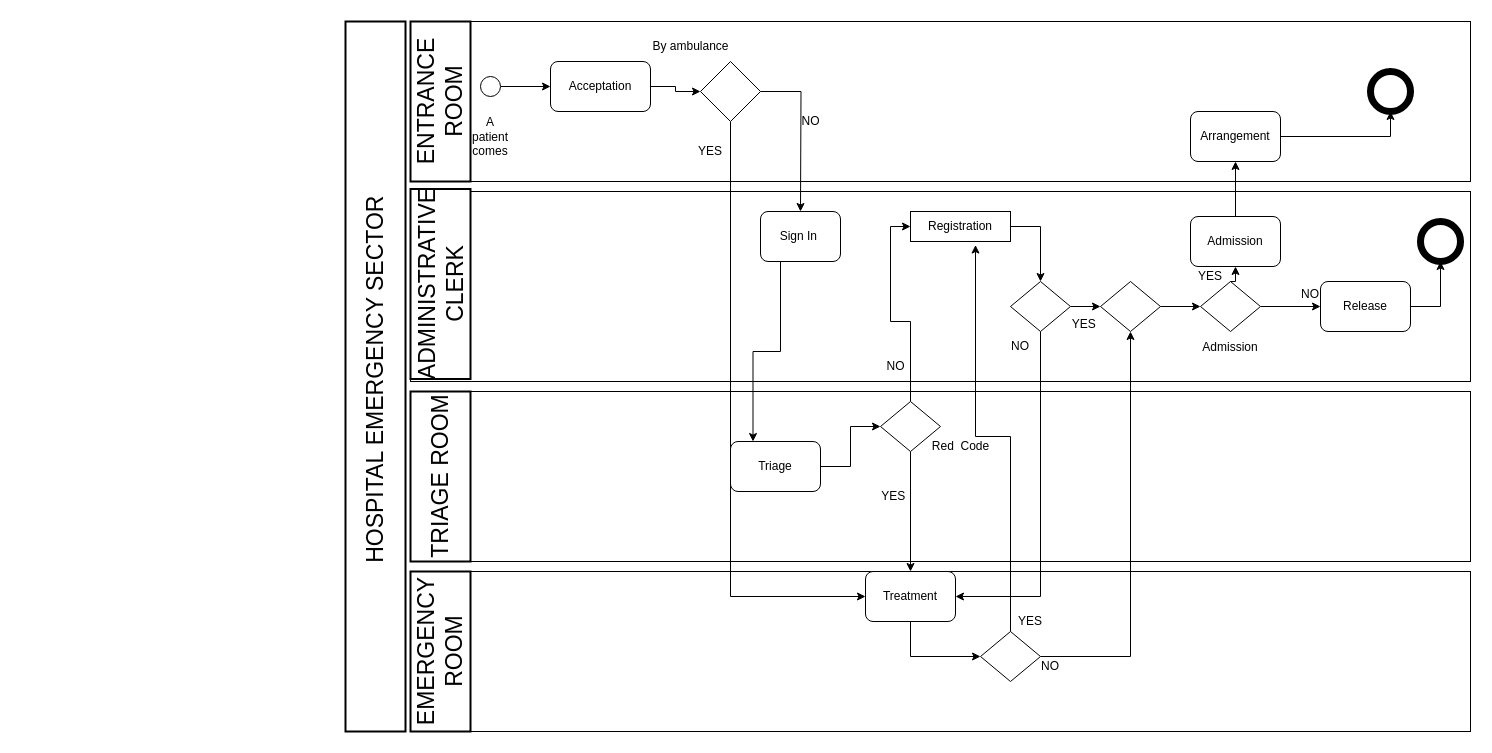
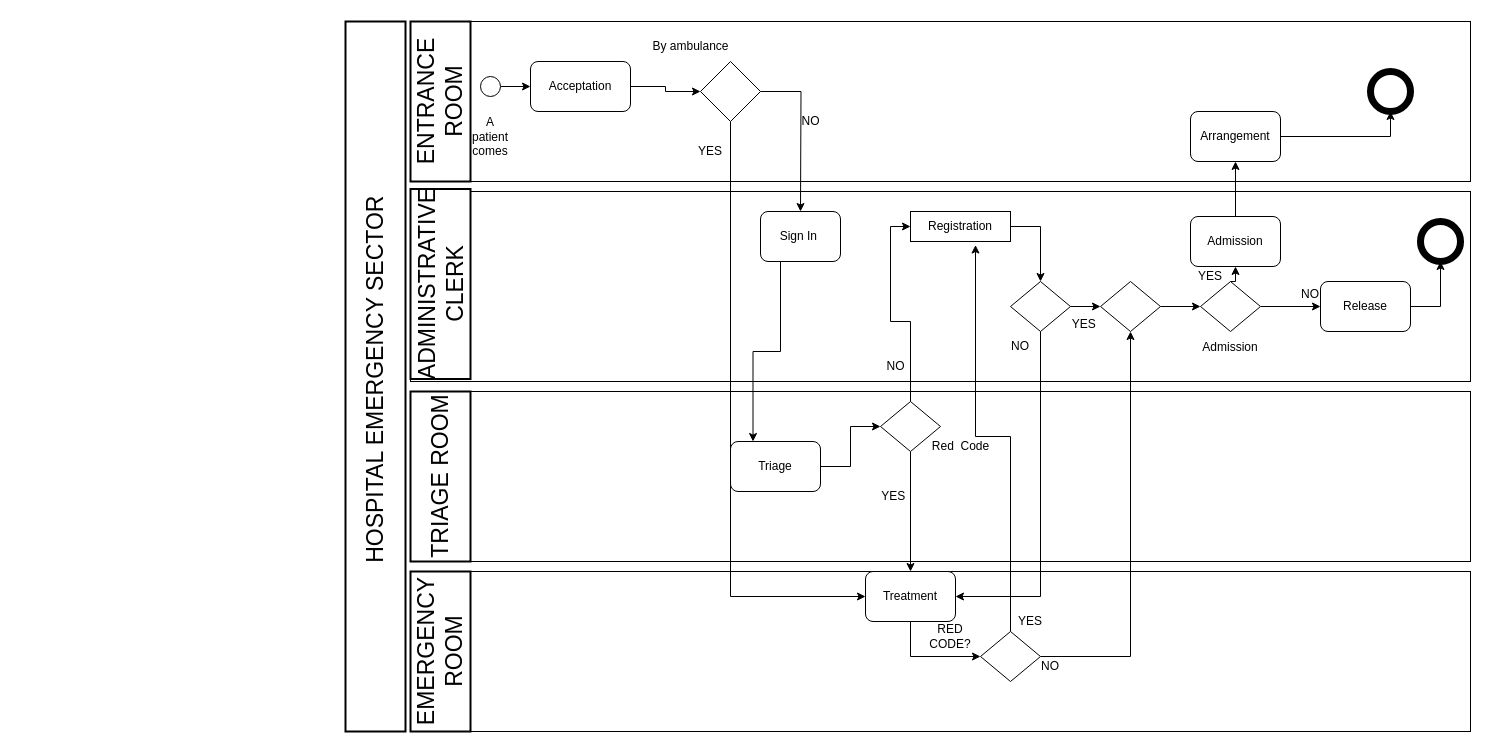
(601, 87) -> (581, 87)
none -> (951, 637)
